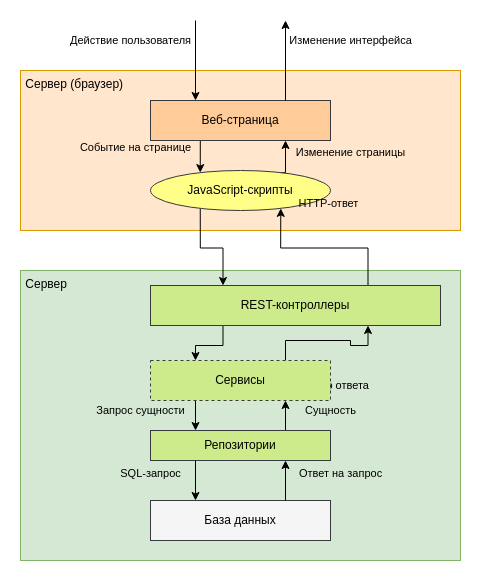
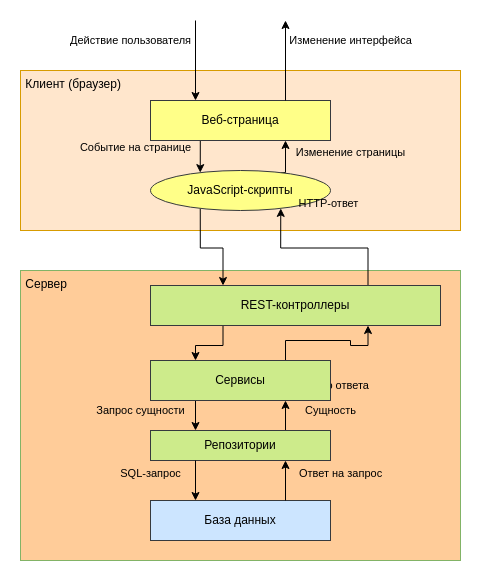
(75, 85) -> (75, 85)
(241, 121) -> (241, 121)
(241, 381) -> (241, 381)
(241, 416) -> (241, 416)
(241, 521) -> (241, 521)
